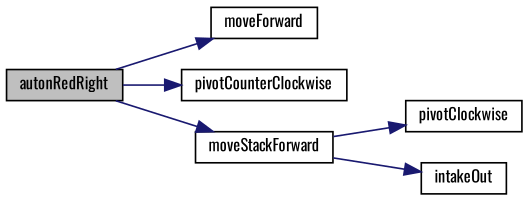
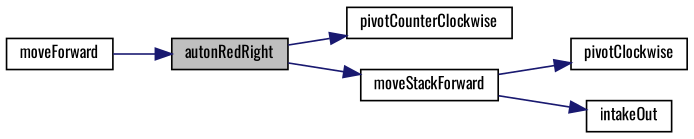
(156, 57) -> (134, 54)
